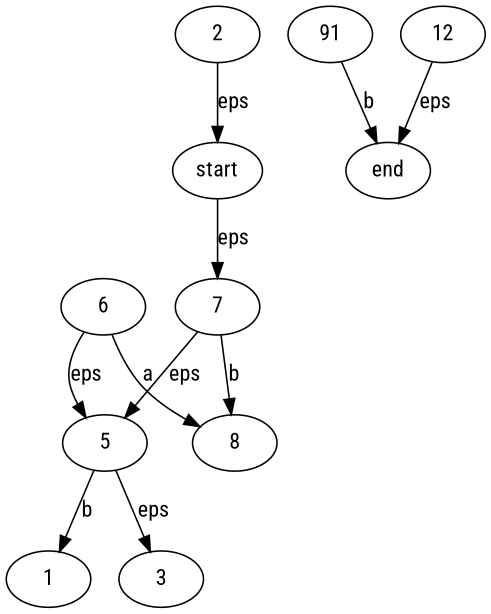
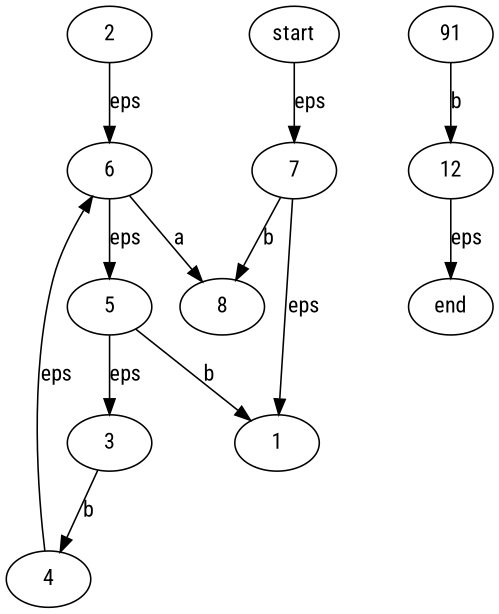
(218, 95) -> (110, 95)
(356, 95) -> (451, 95)
(166, 369) -> (286, 299)
none -> (49, 579)
